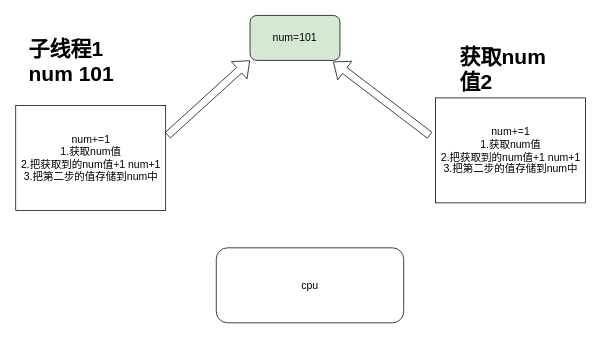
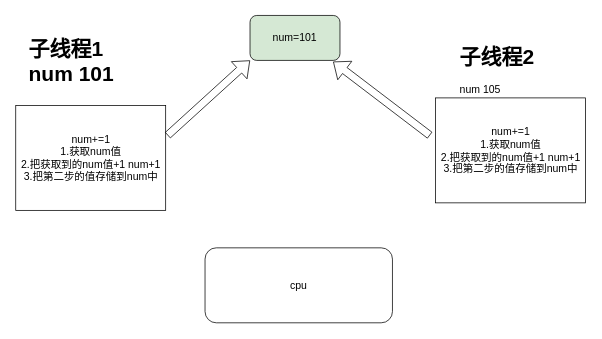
(488, 43) -> (479, 43)
(310, 285) -> (299, 285)
